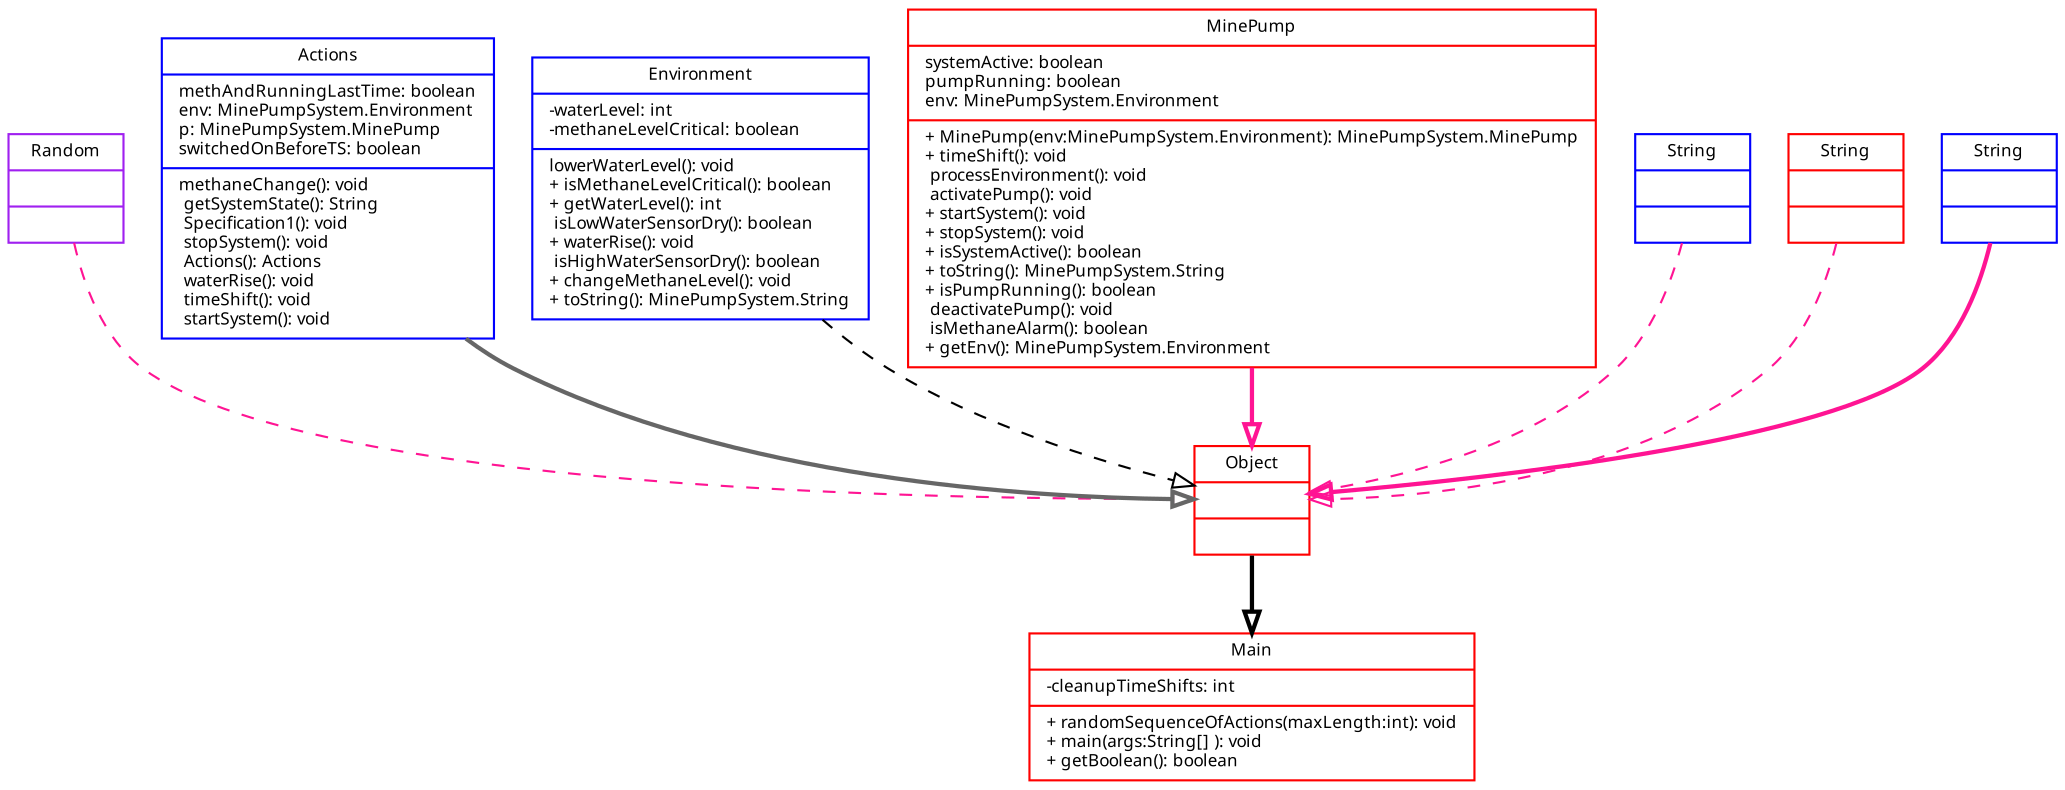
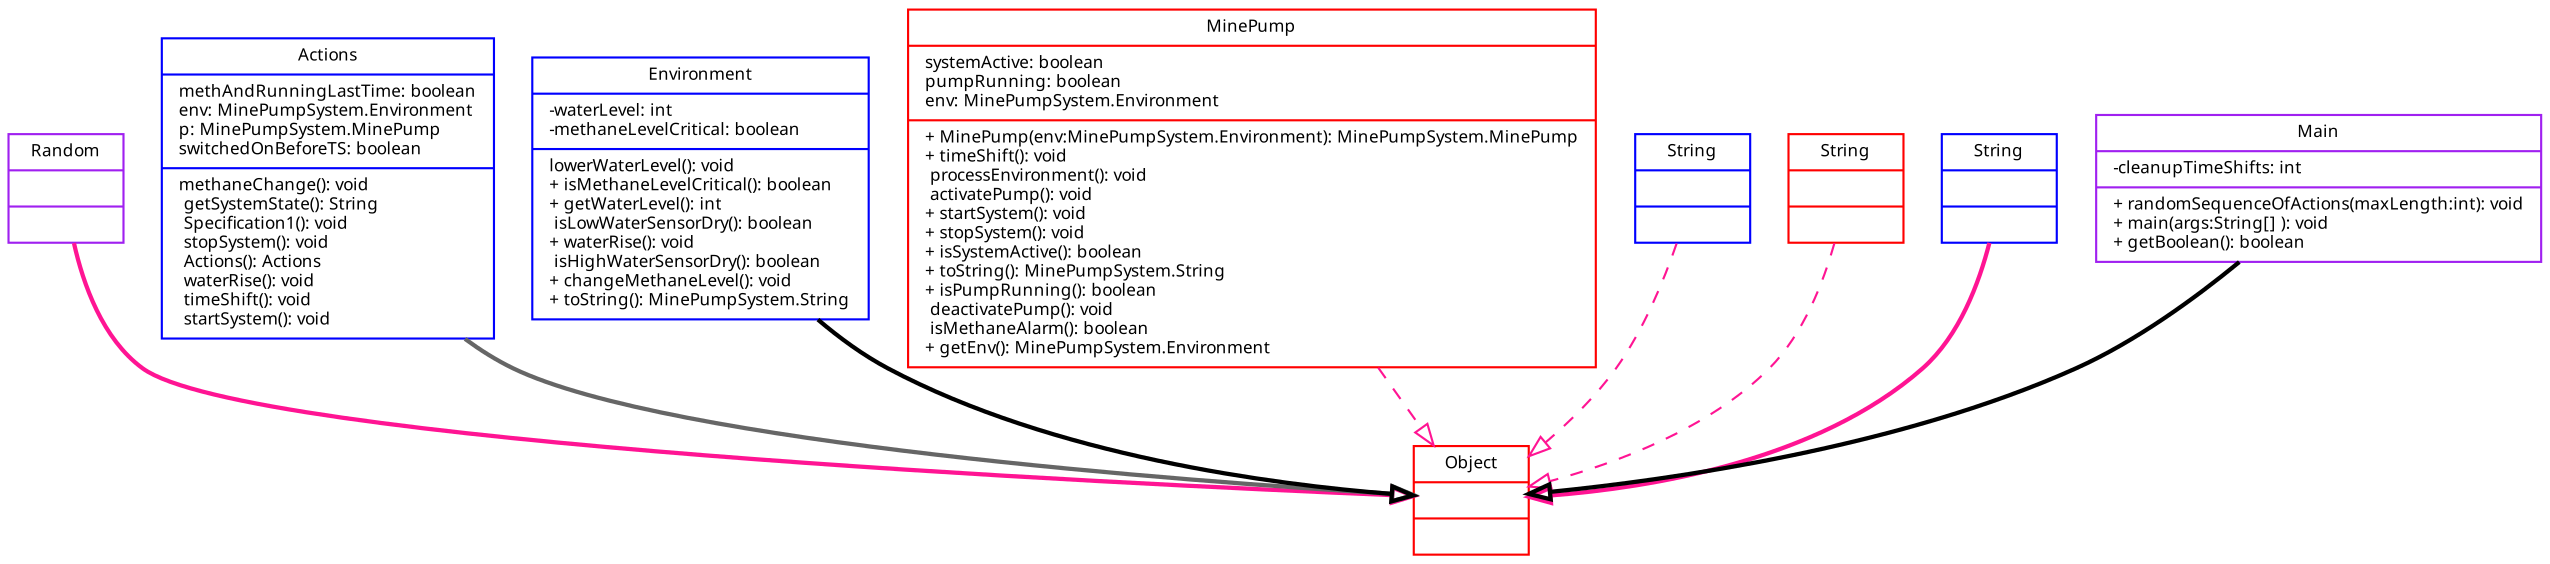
(1252, 396) -> (1400, 398)
(989, 419) -> (1092, 445)
(577, 473) -> (691, 454)
(1252, 584) -> (1913, 426)
(1252, 707) -> (2319, 188)
